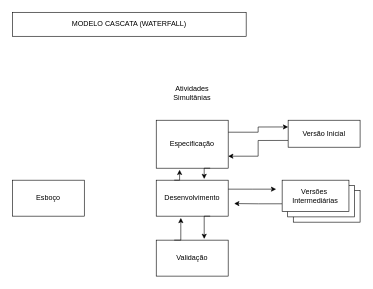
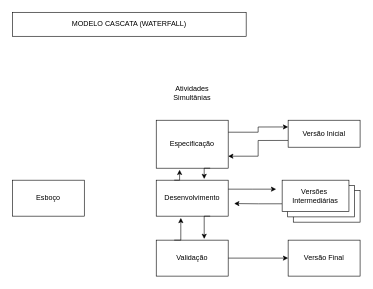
none -> (282, 258)
none -> (324, 258)
